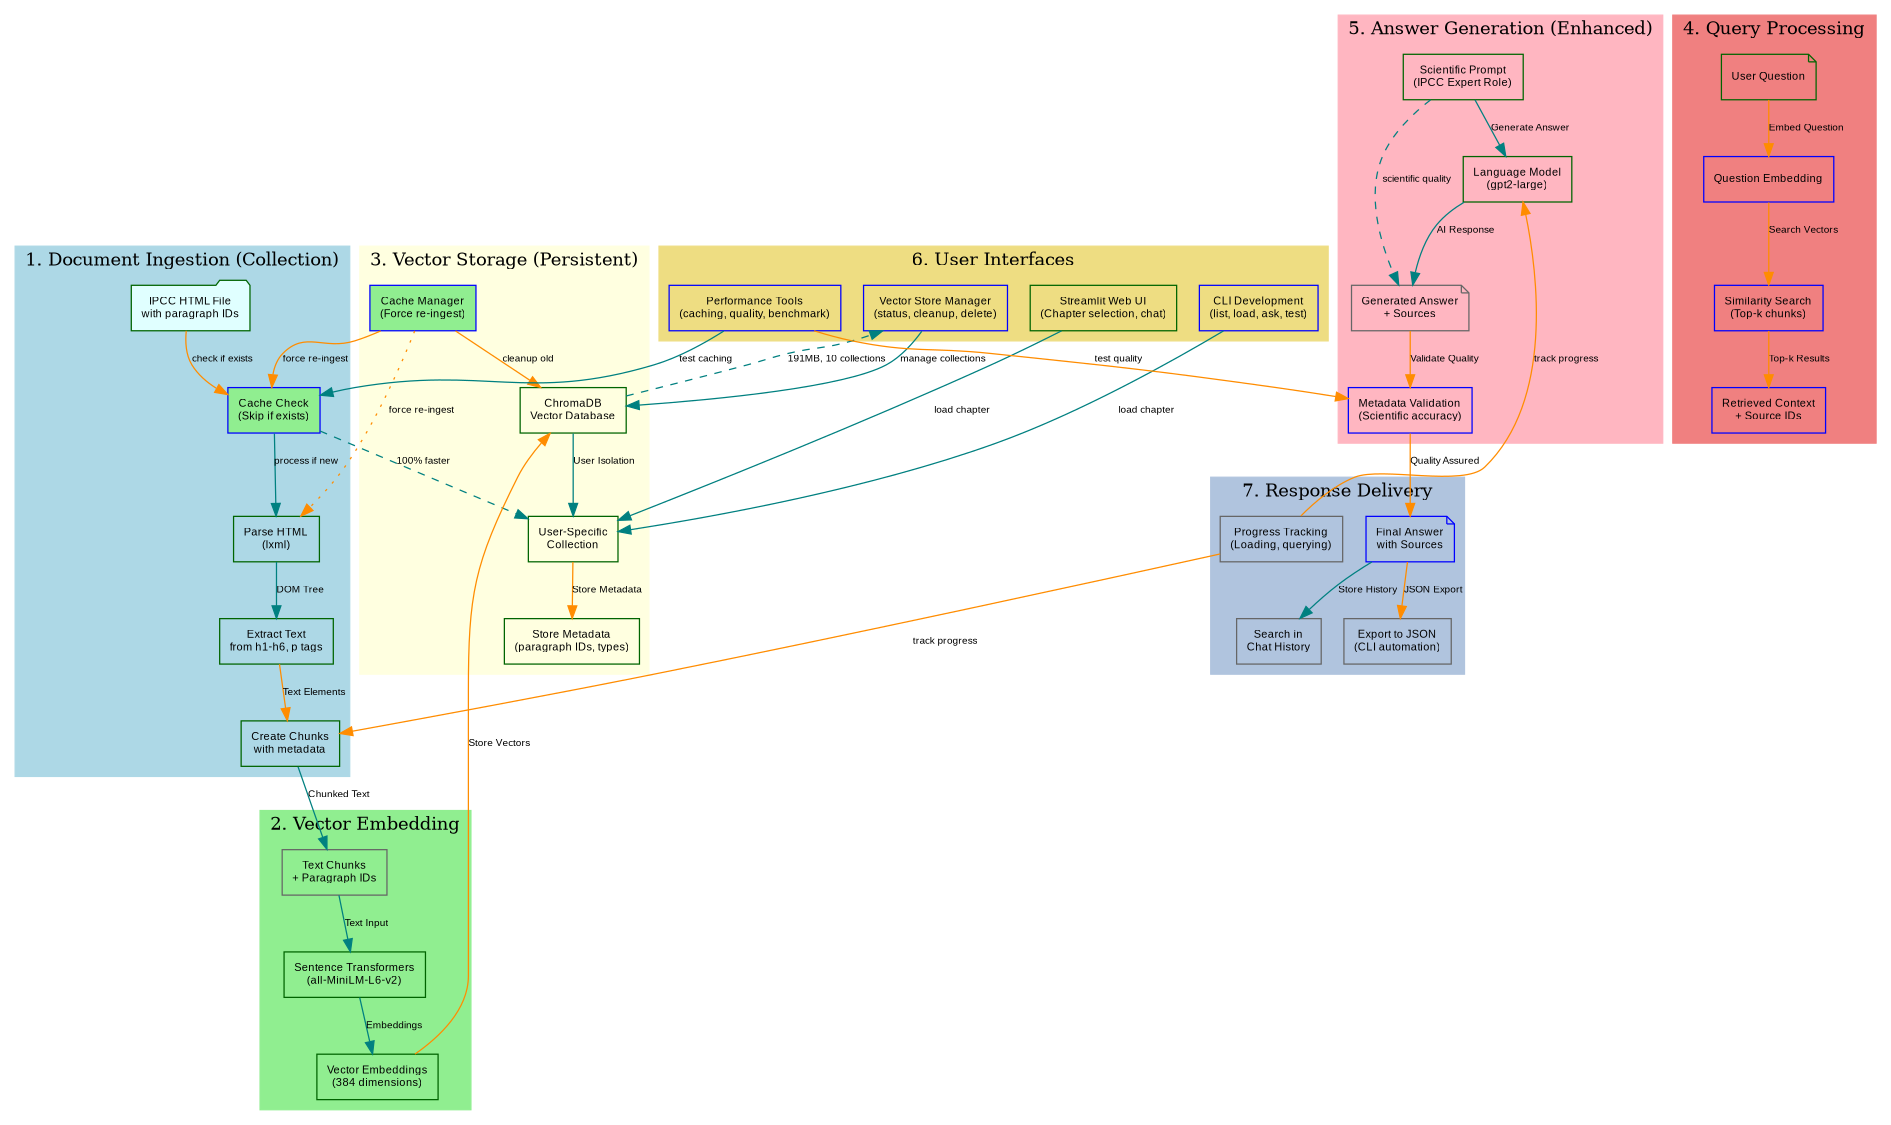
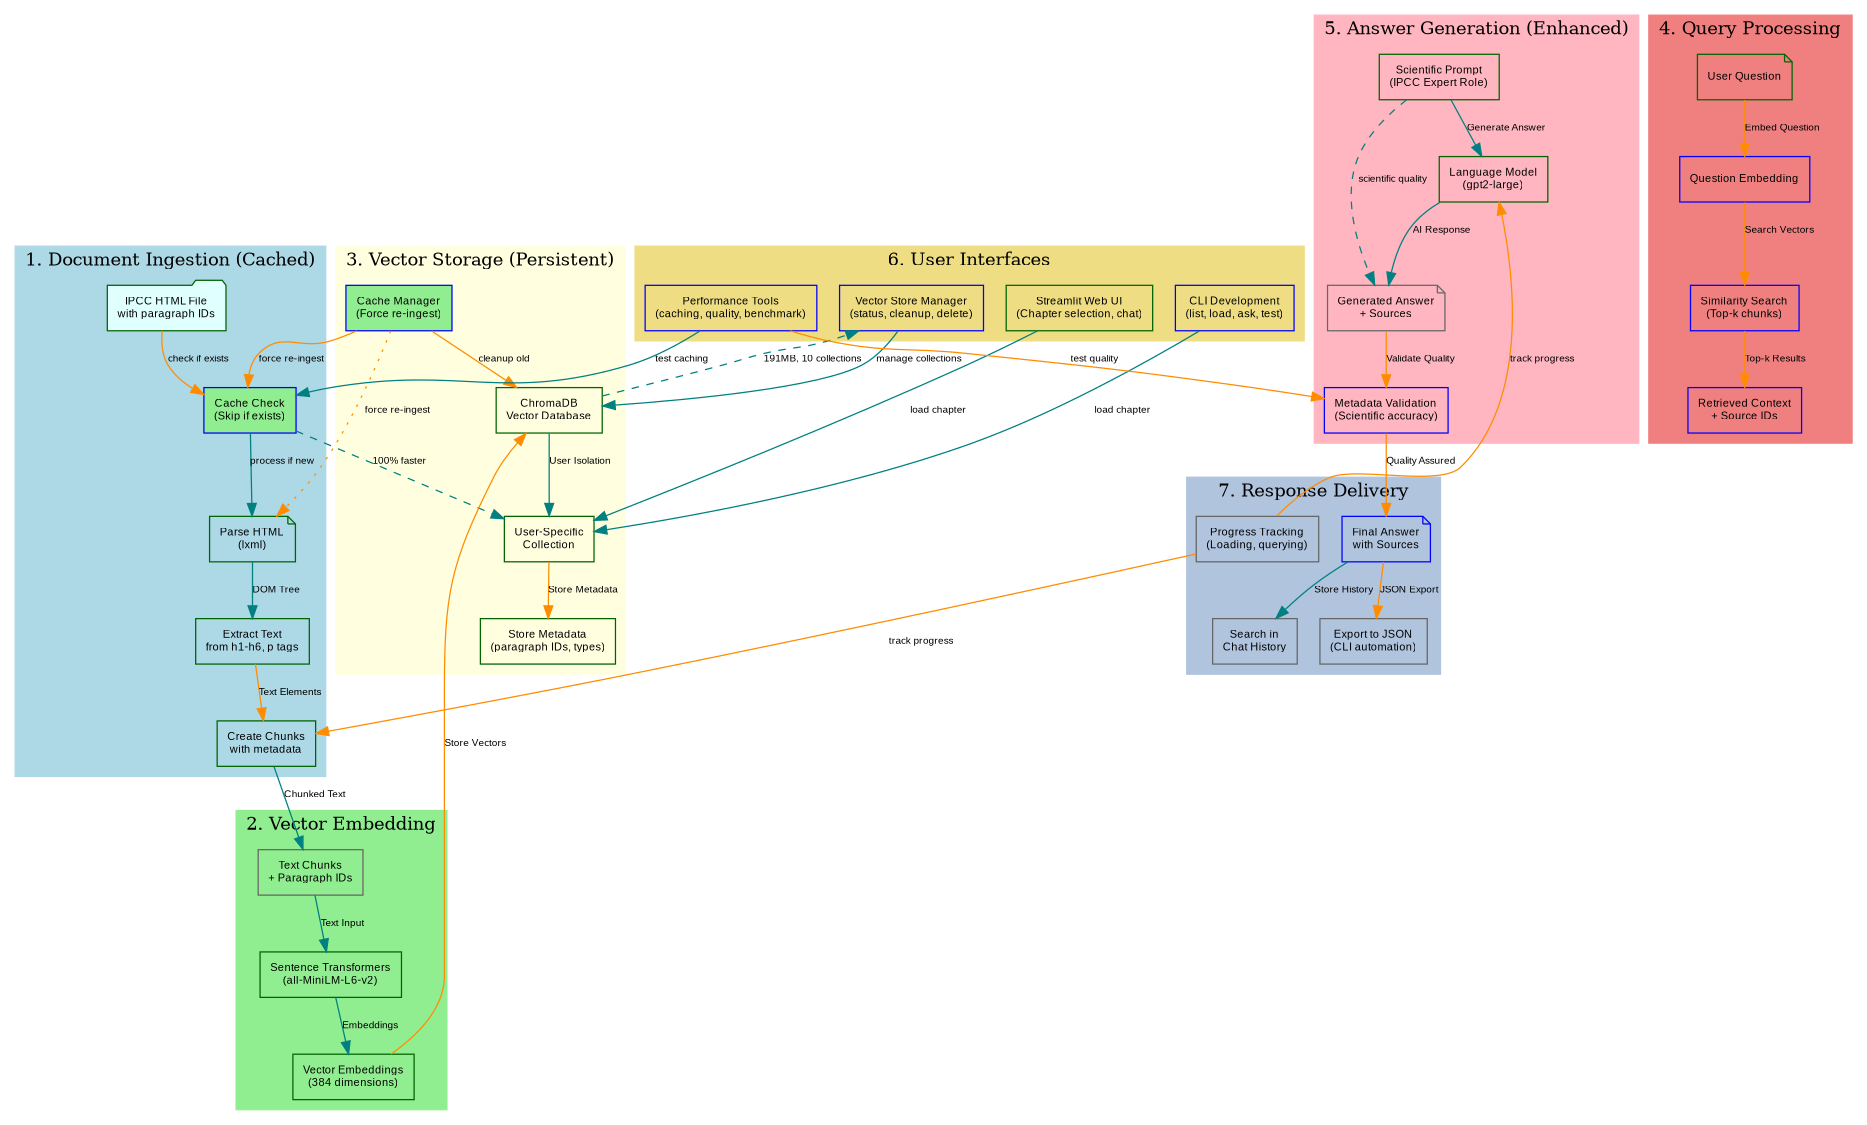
(182, 261) -> (170, 261)
(276, 539) -> (253, 539)
